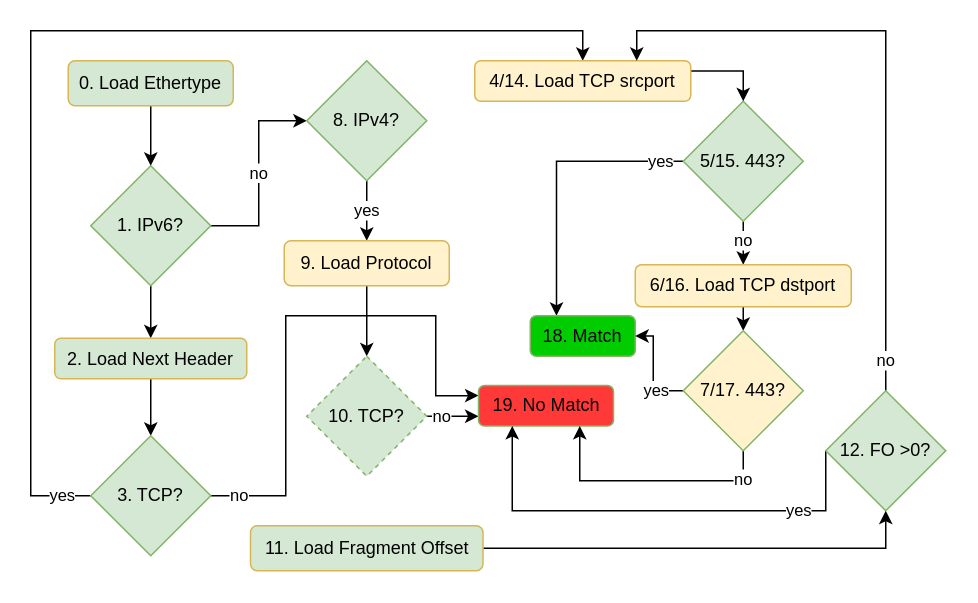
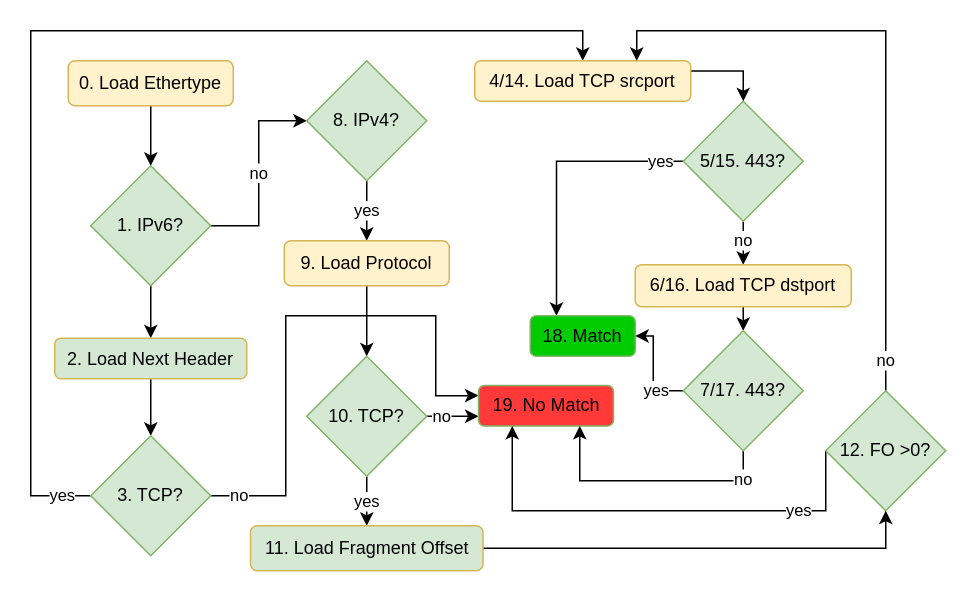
(151, 83) -> (151, 83)
(743, 391) -> (743, 391)
(367, 416) -> (367, 416)
none -> (367, 496)
